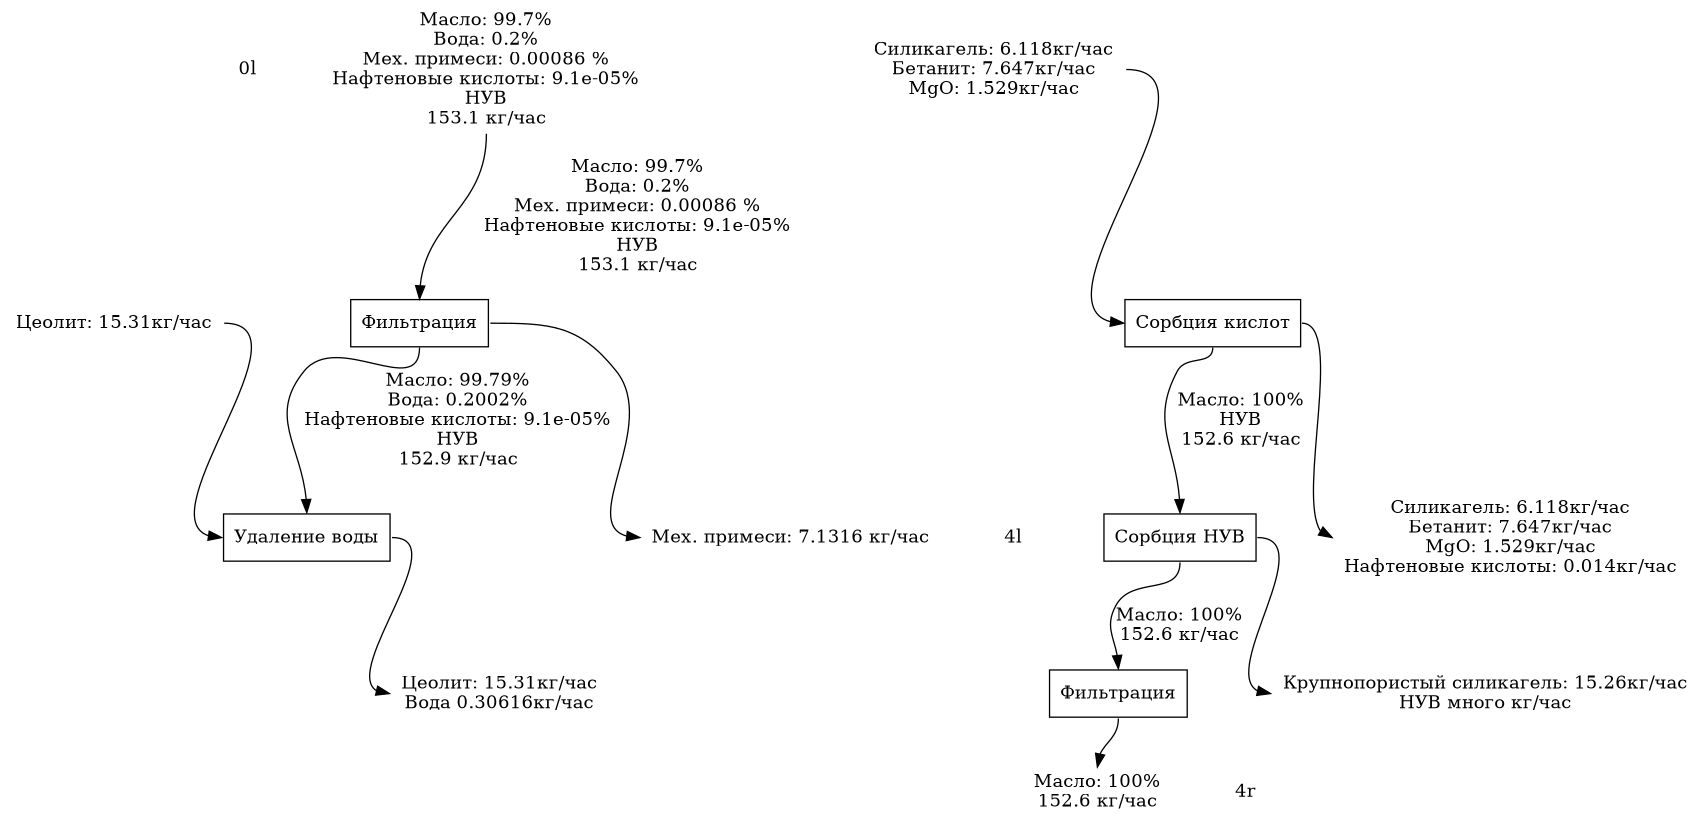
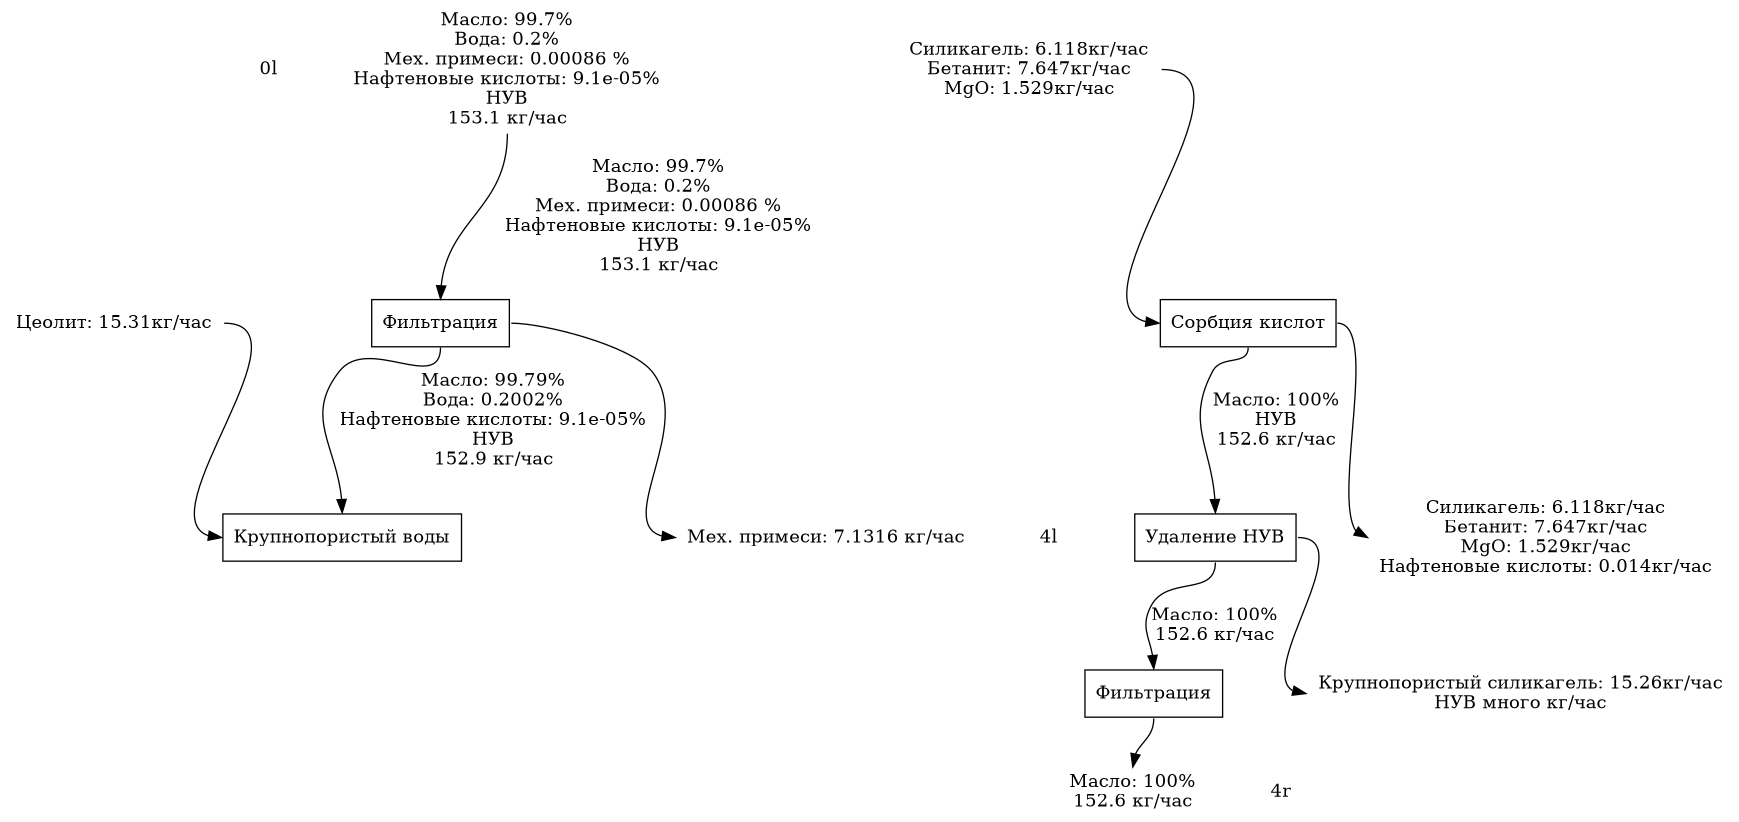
(307, 538) -> (342, 538)
(1180, 538) -> (1215, 538)
(500, 694) -> none
